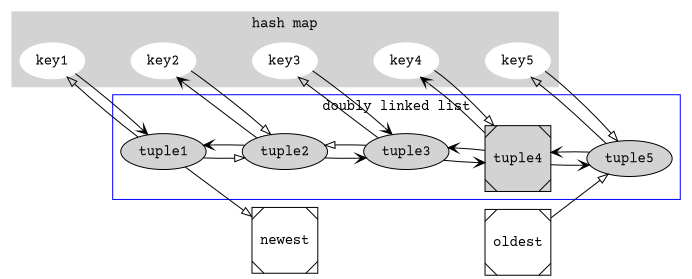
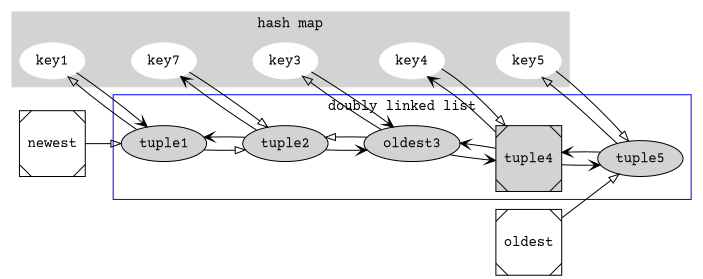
(163, 61) -> (164, 61)
(406, 152) -> (412, 144)
(214, 189) -> (98, 144)
